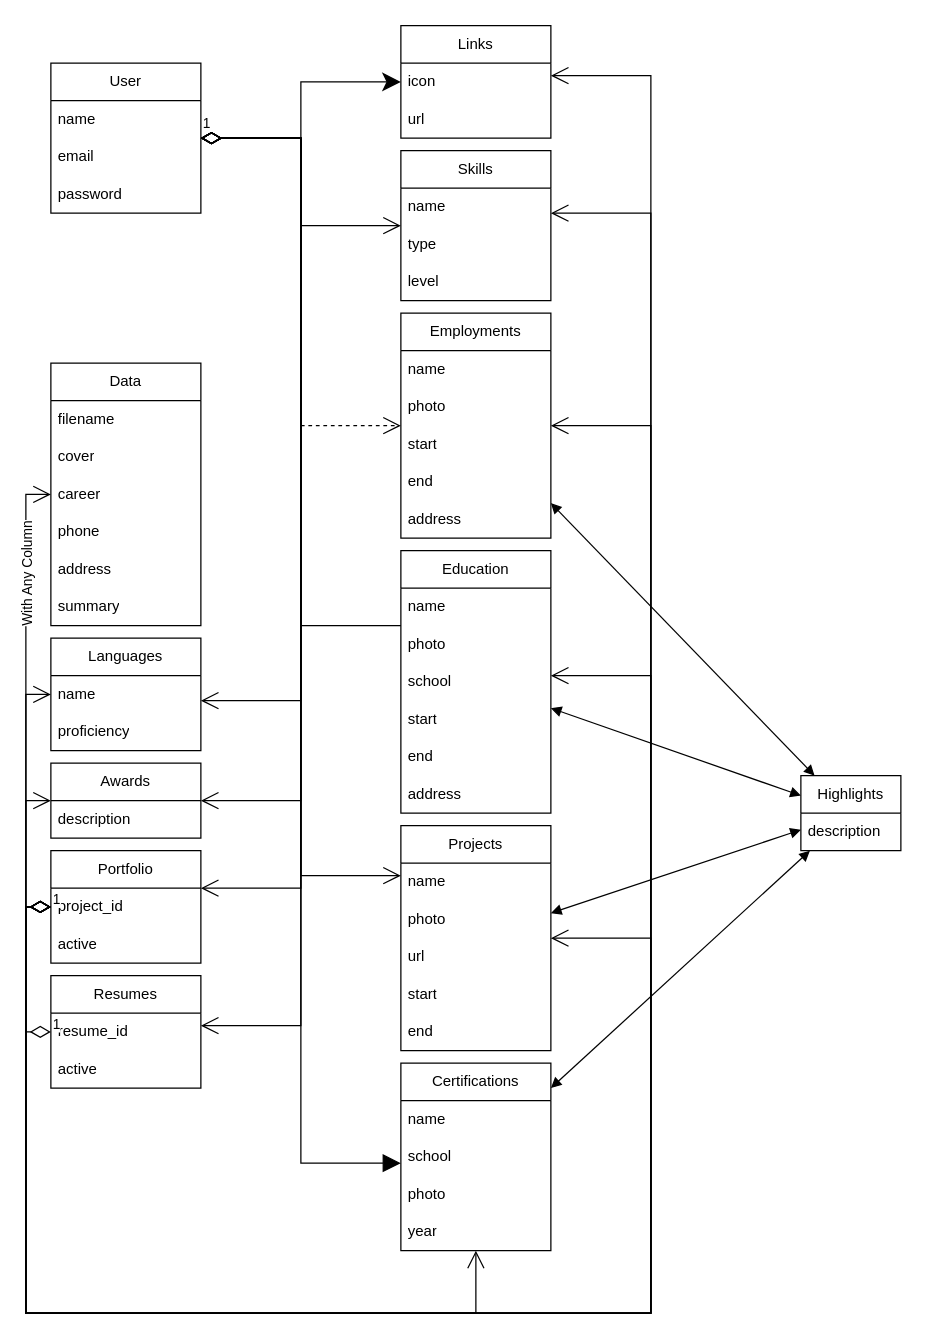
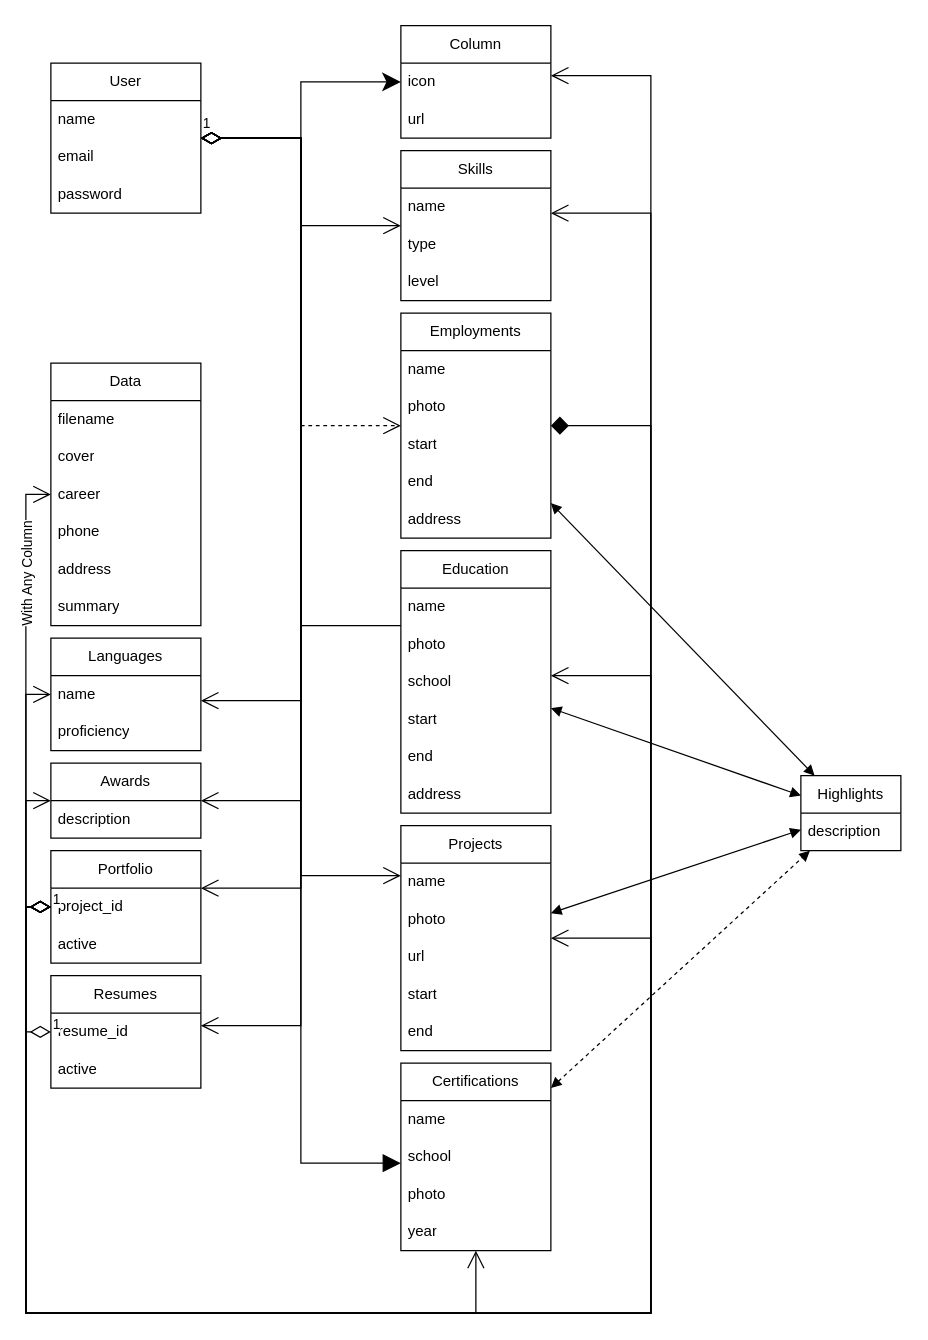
(476, 44) -> (476, 44)
(561, 426) -> (569, 426)
(681, 969) -> (681, 969)
